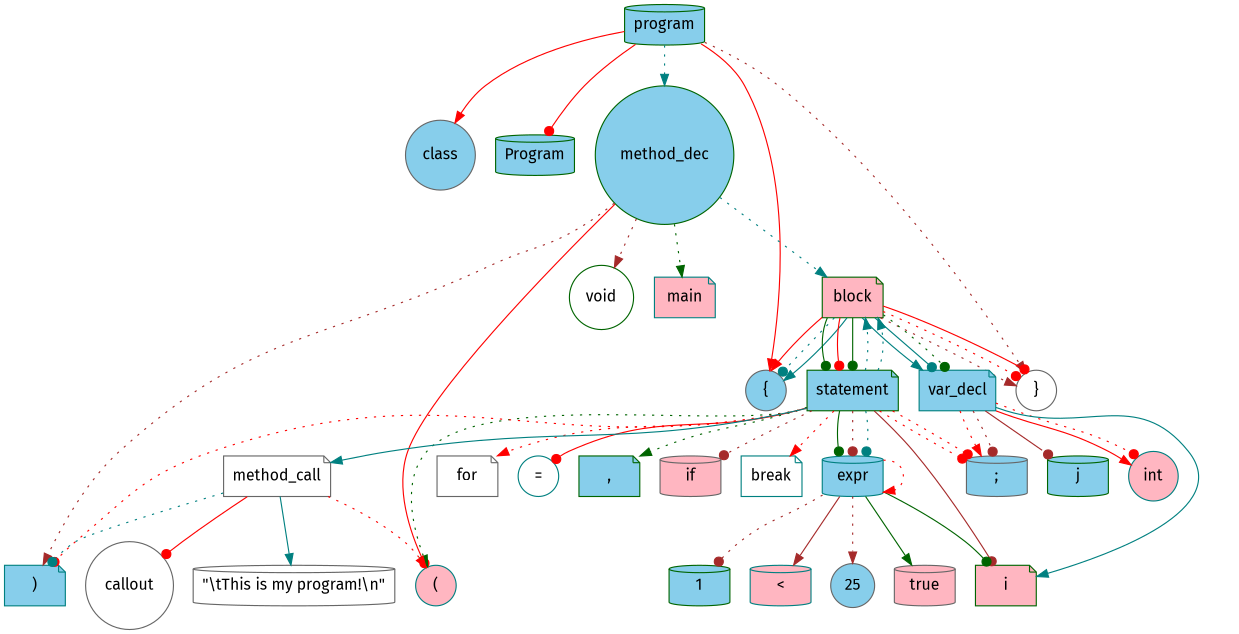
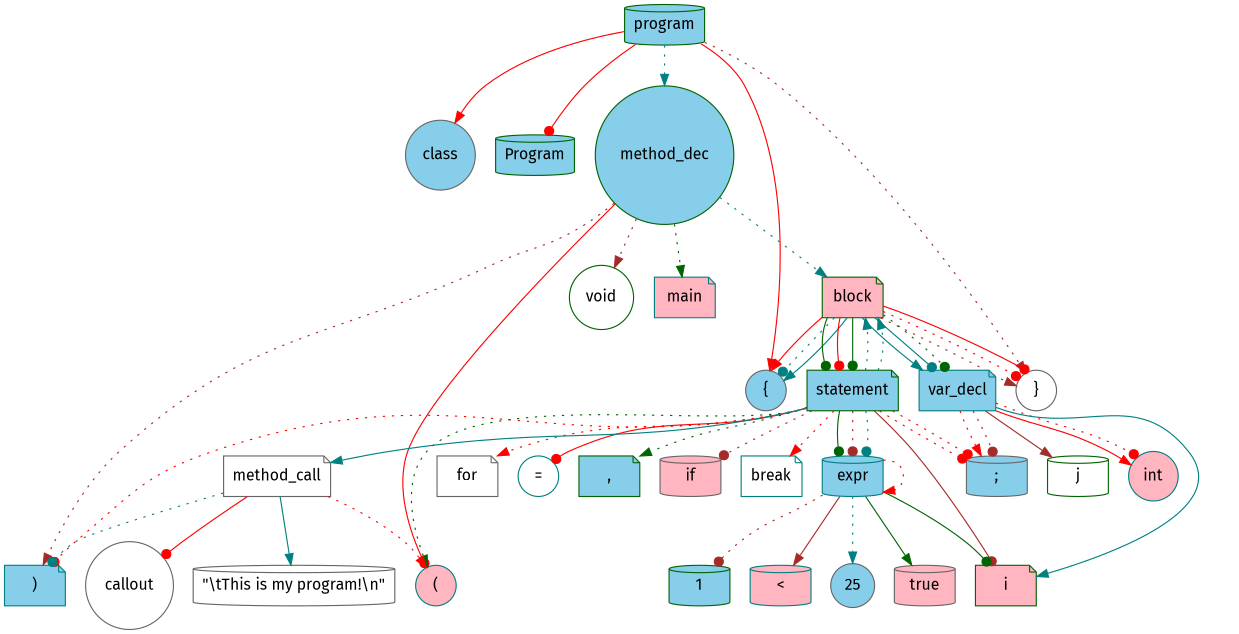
(1014, 431) -> (1014, 431)
(1078, 476) -> (1078, 476)
(853, 524) -> (853, 524)
